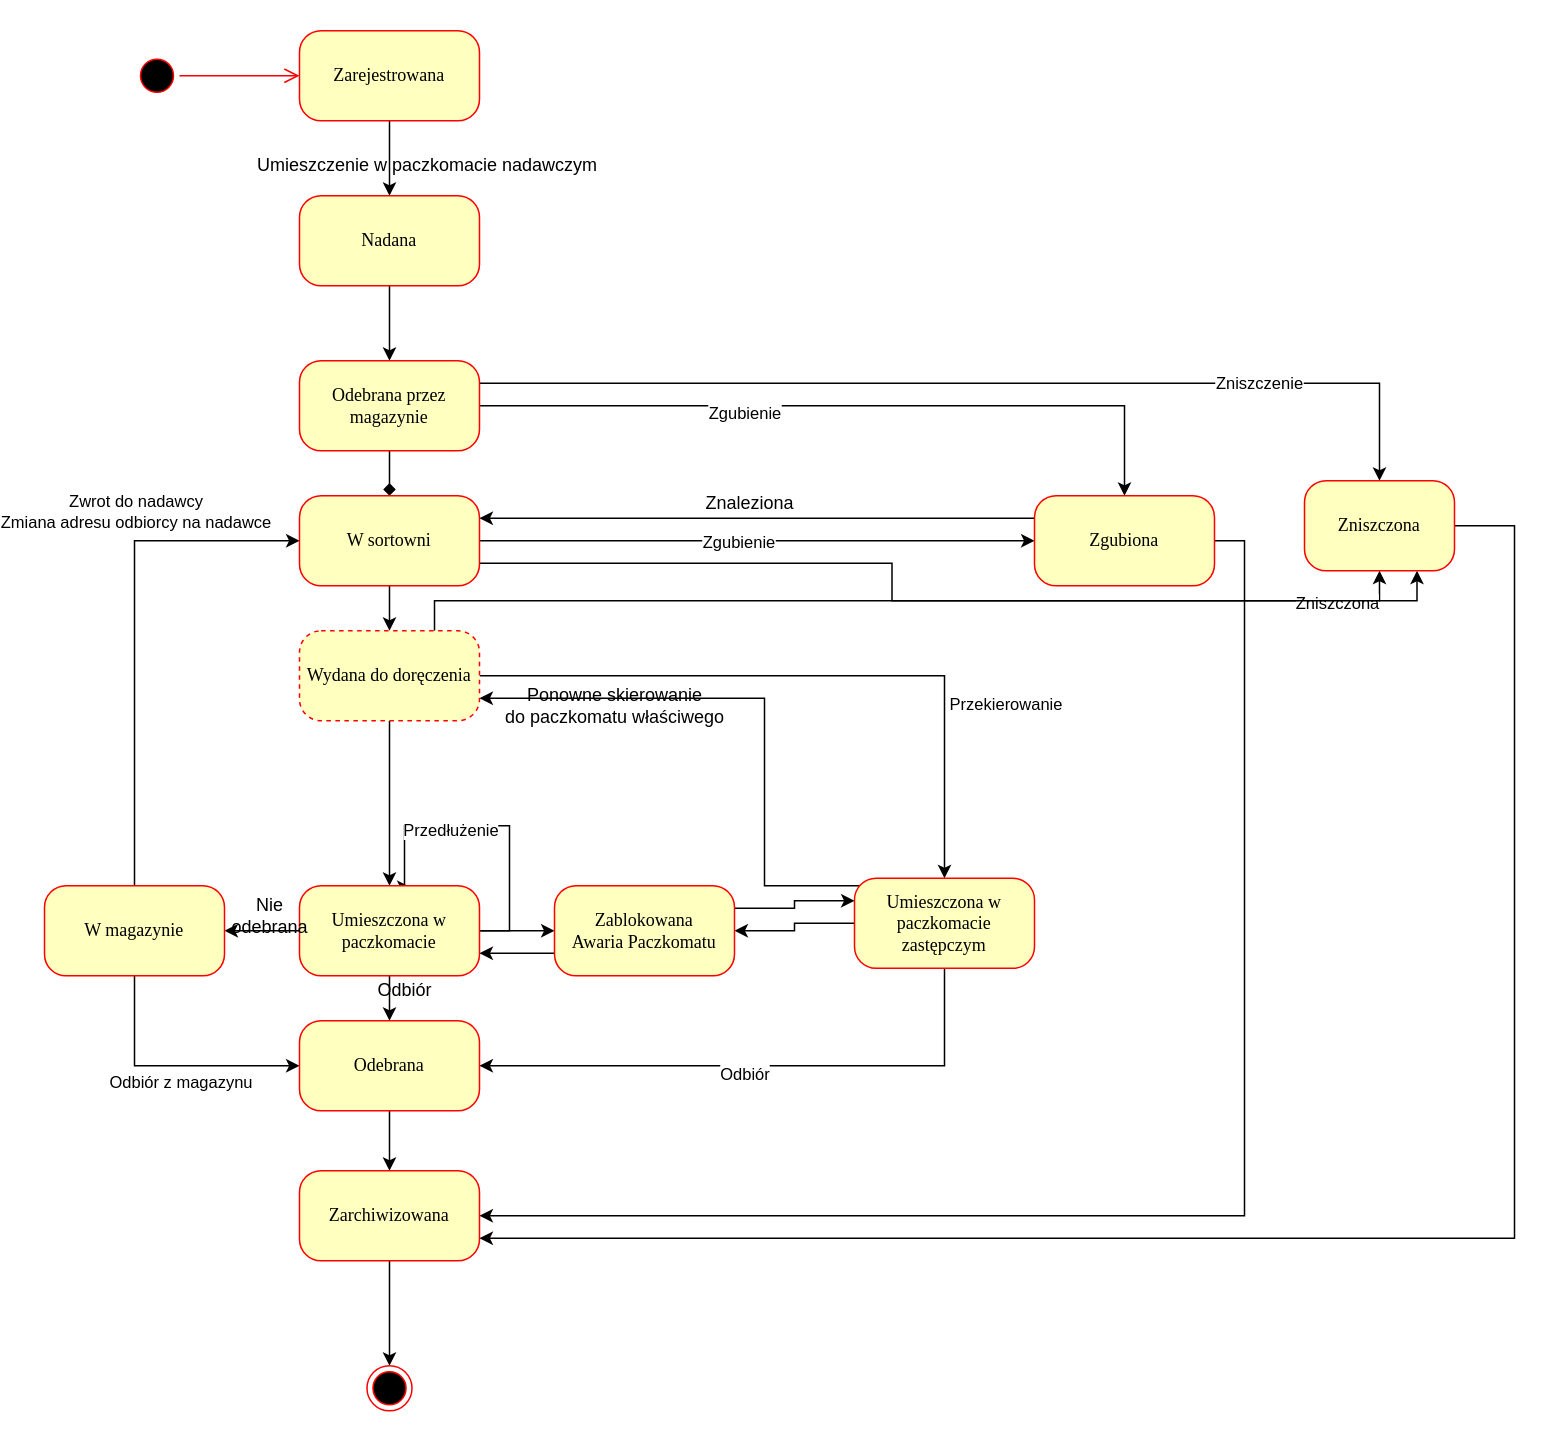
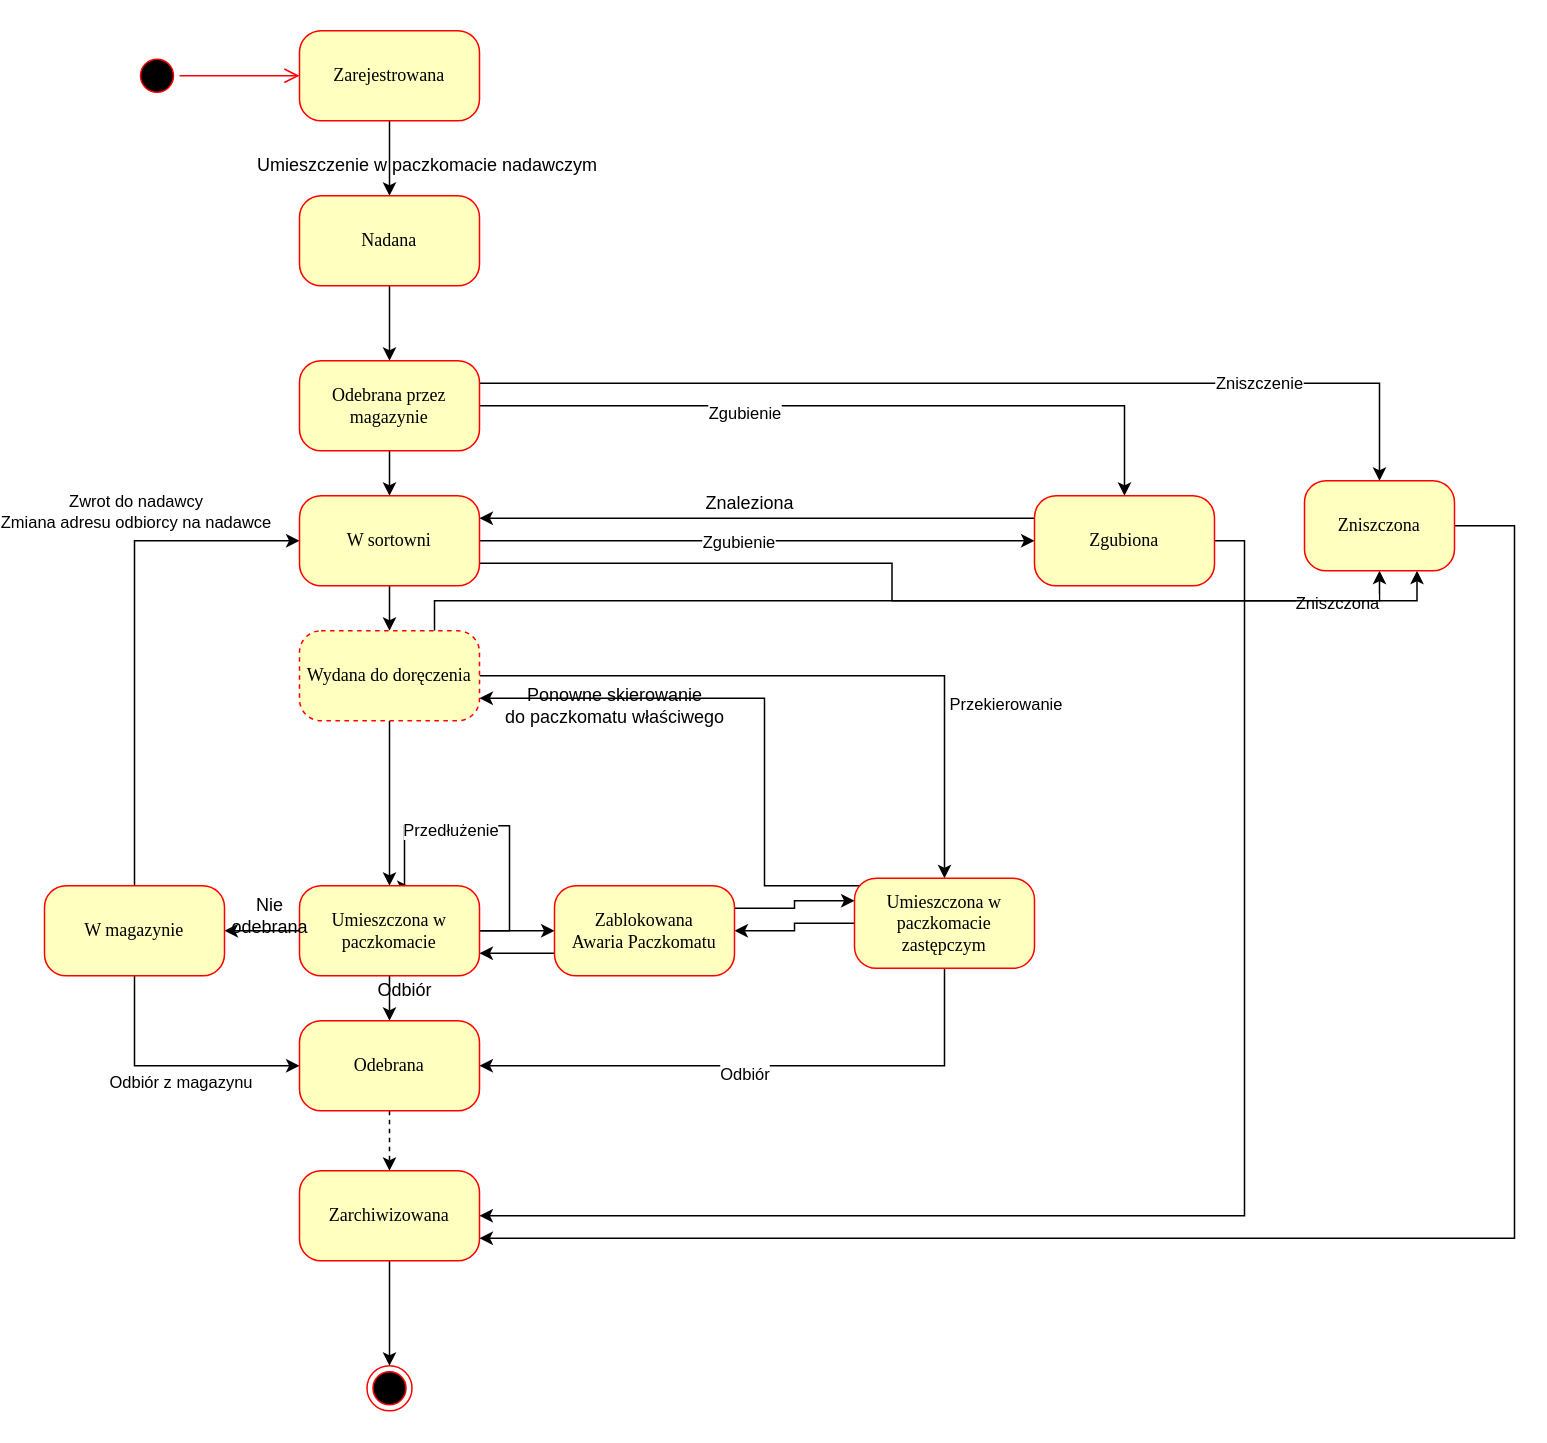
(389, 483) -> (389, 484)
(389, 1135) -> (389, 1135)
